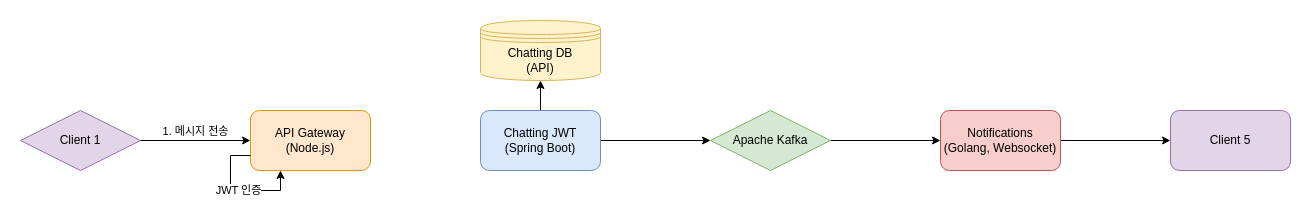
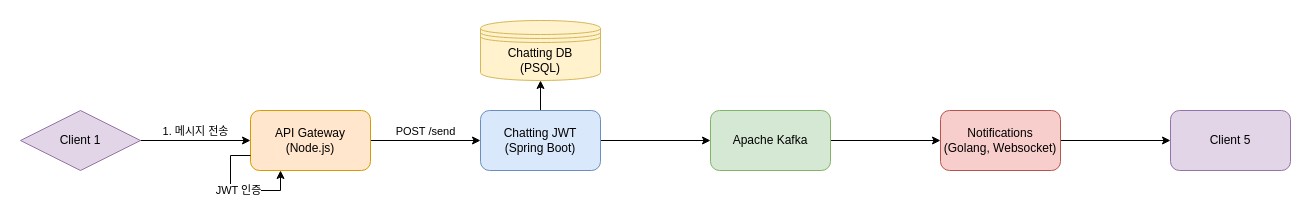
(541, 61) -> (541, 61)
none -> (422, 141)
(771, 141) -> (771, 141)
